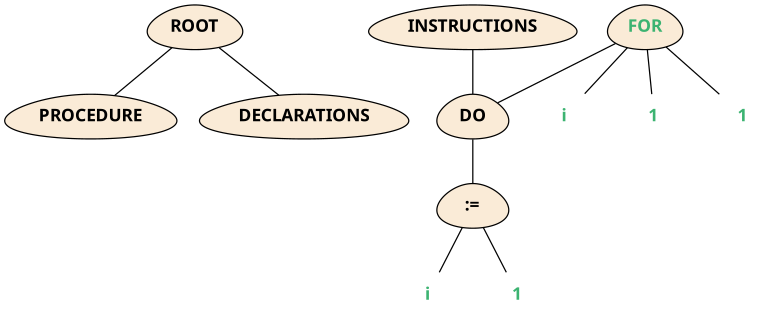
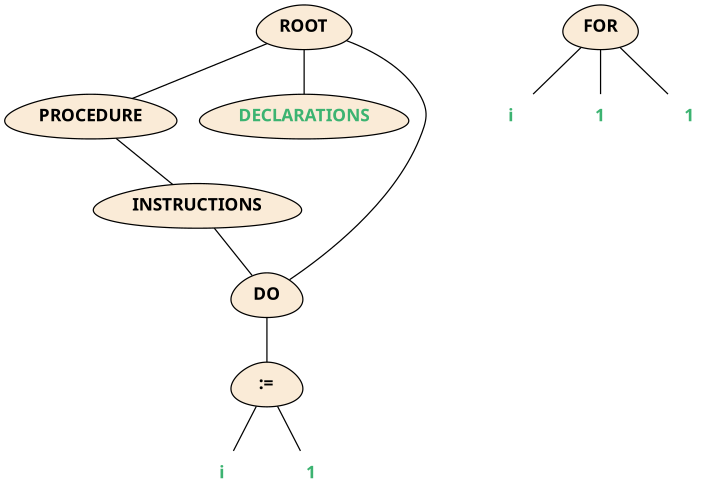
(645, 27) -> (601, 27)
(557, 73) -> (407, 163)
(304, 117) -> (304, 117)
none -> (144, 161)
